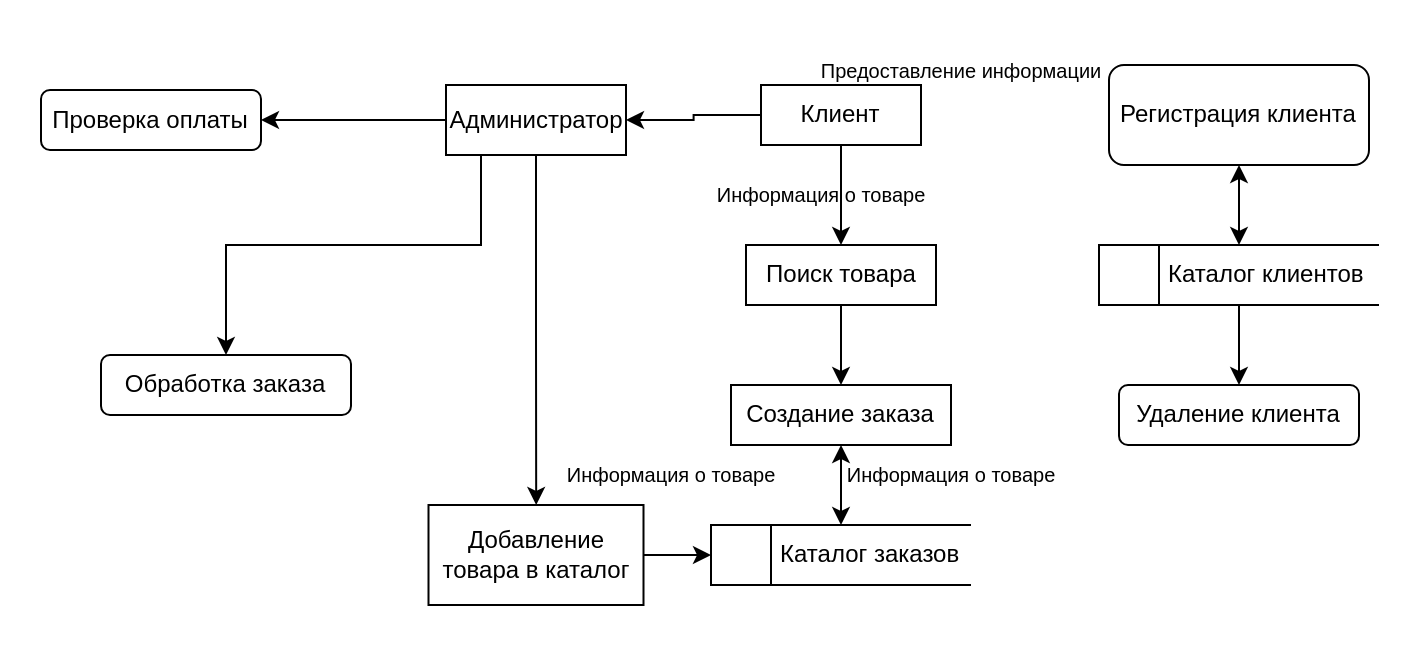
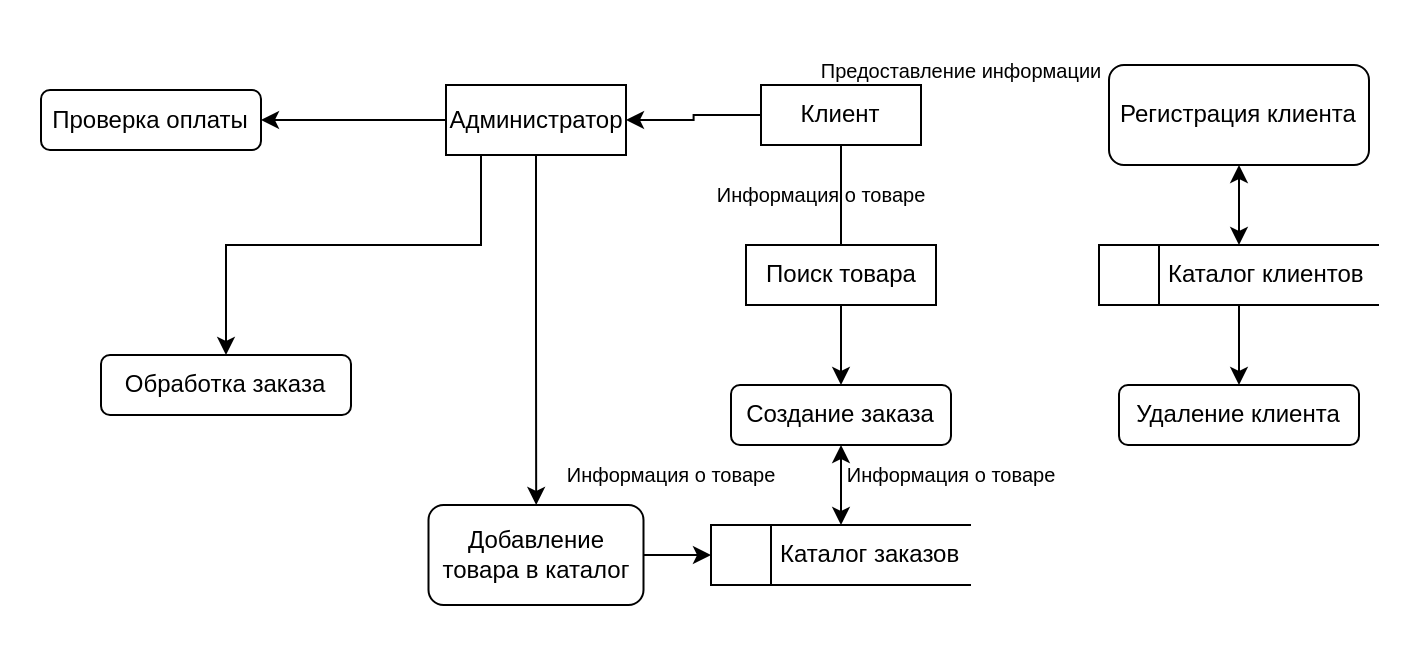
(841, 230) -> (841, 235)
(841, 415) -> (841, 415)
(536, 555) -> (536, 555)
